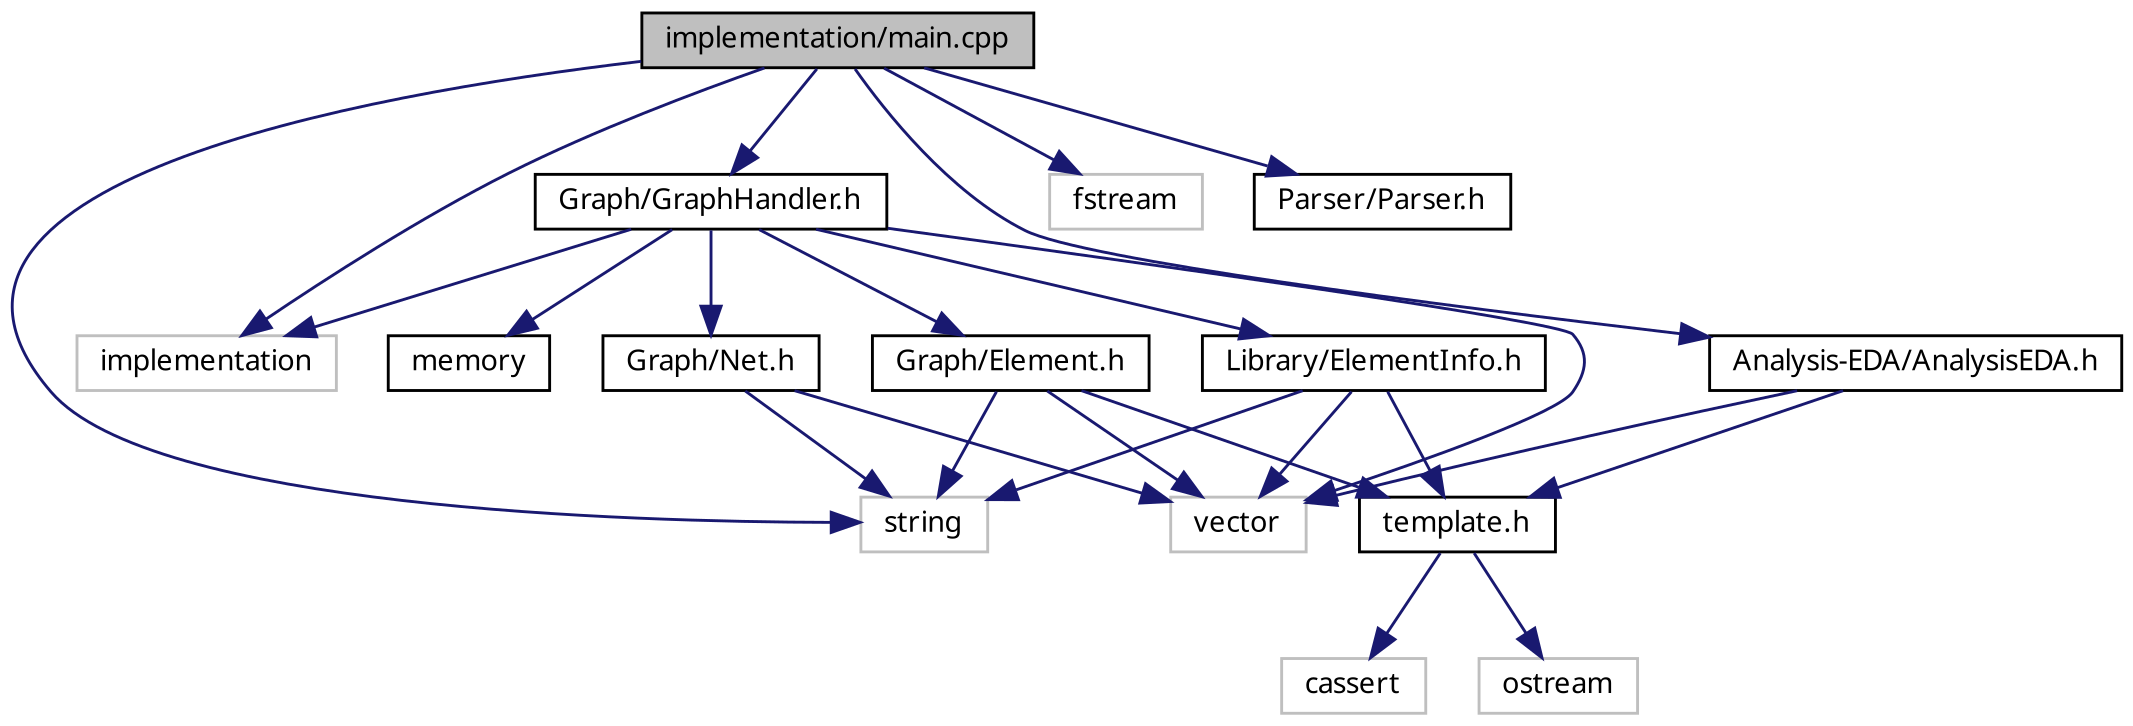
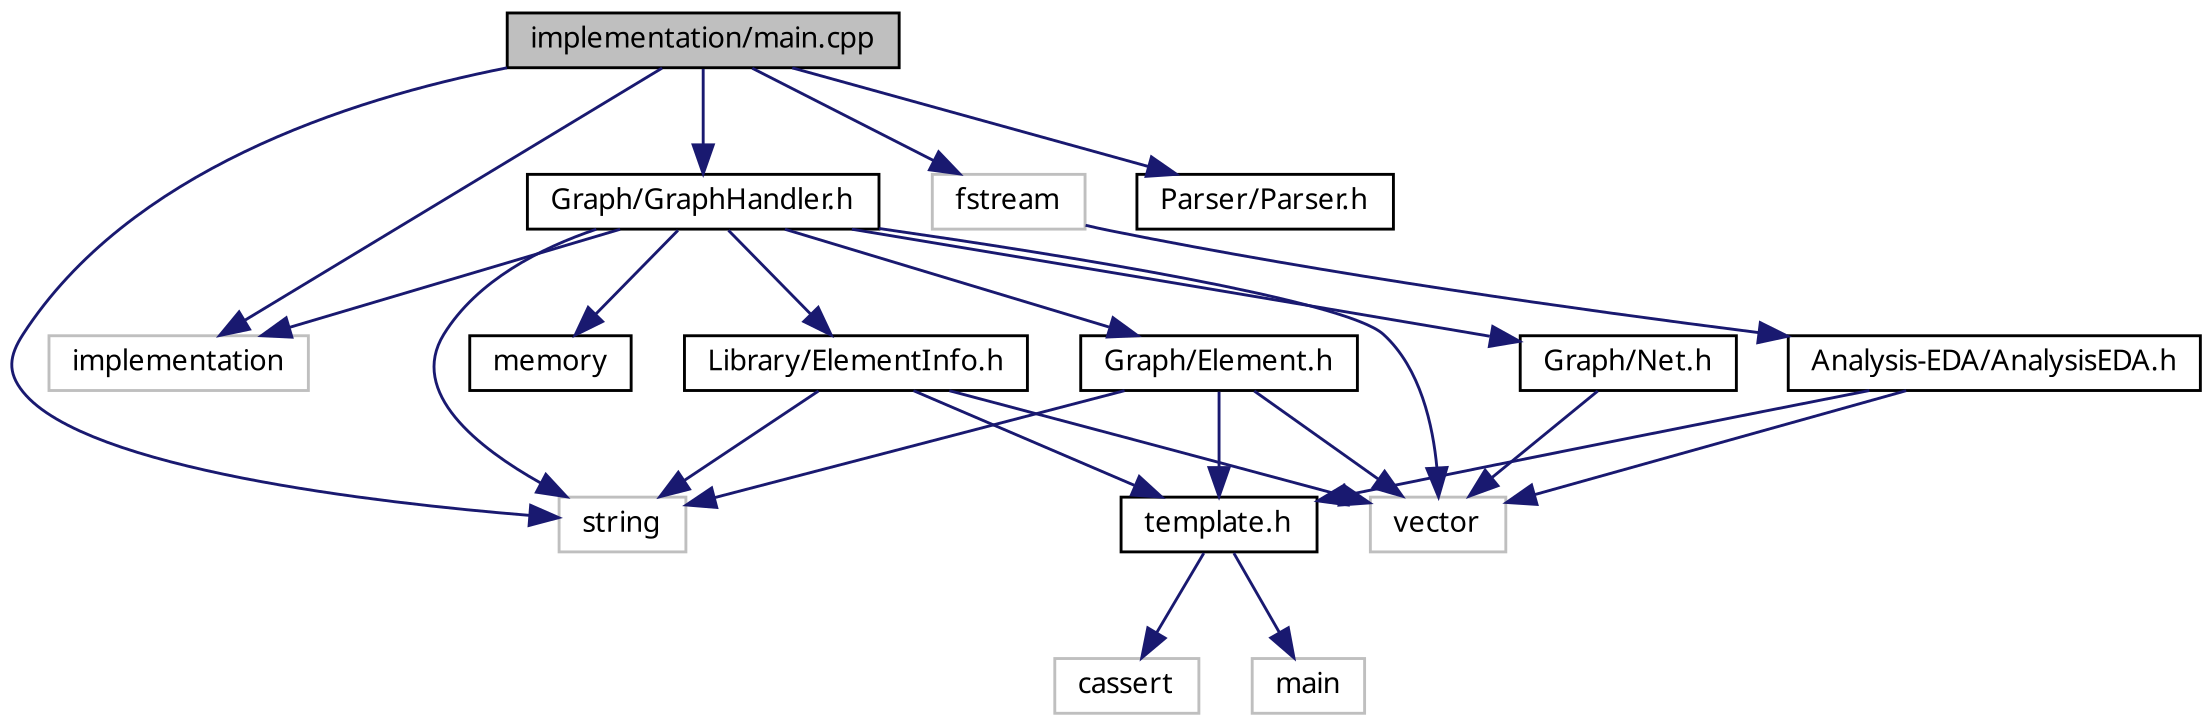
(1015, 225) -> (1421, 285)
(806, 435) -> (442, 339)
(1558, 686) -> (1308, 686)
